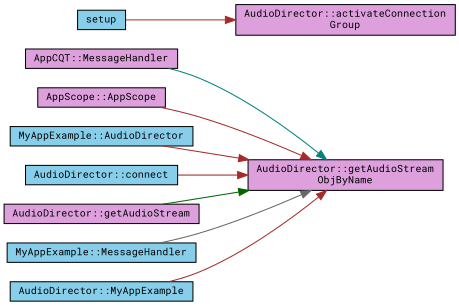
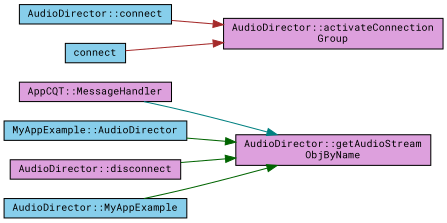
(102, 20) -> (95, 53)
(102, 97) -> none
(201, 152) -> (206, 140)
(208, 175) -> (192, 22)
(102, 214) -> (95, 169)
(248, 247) -> (206, 184)
(102, 253) -> none
